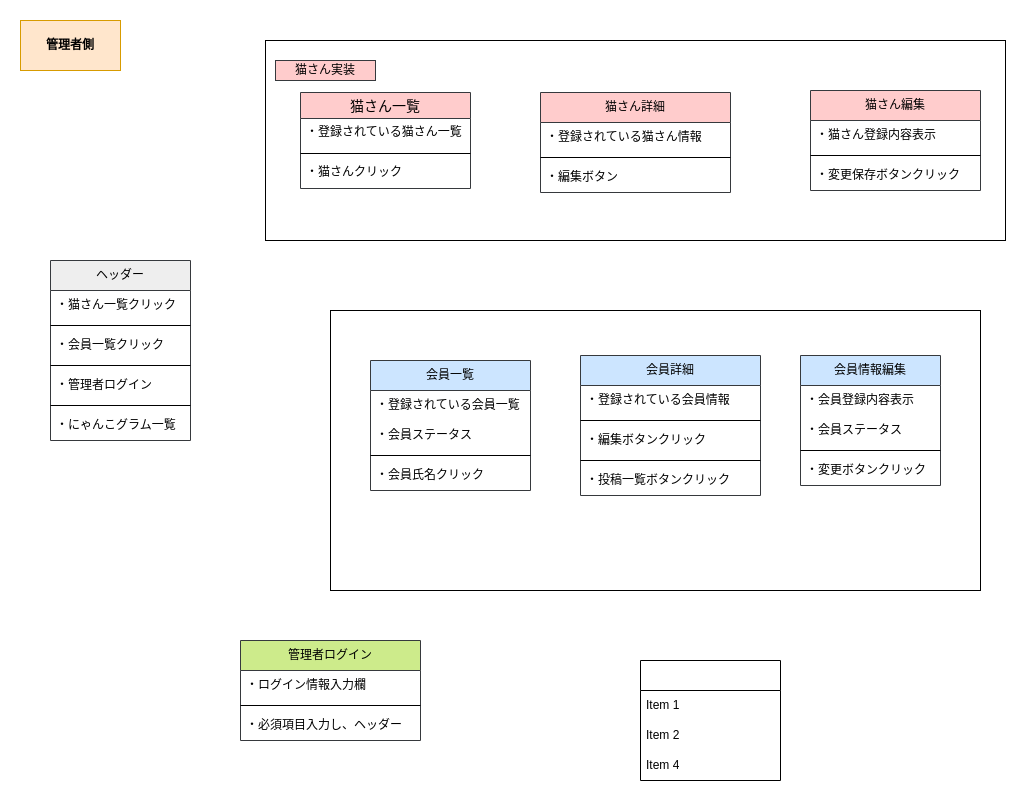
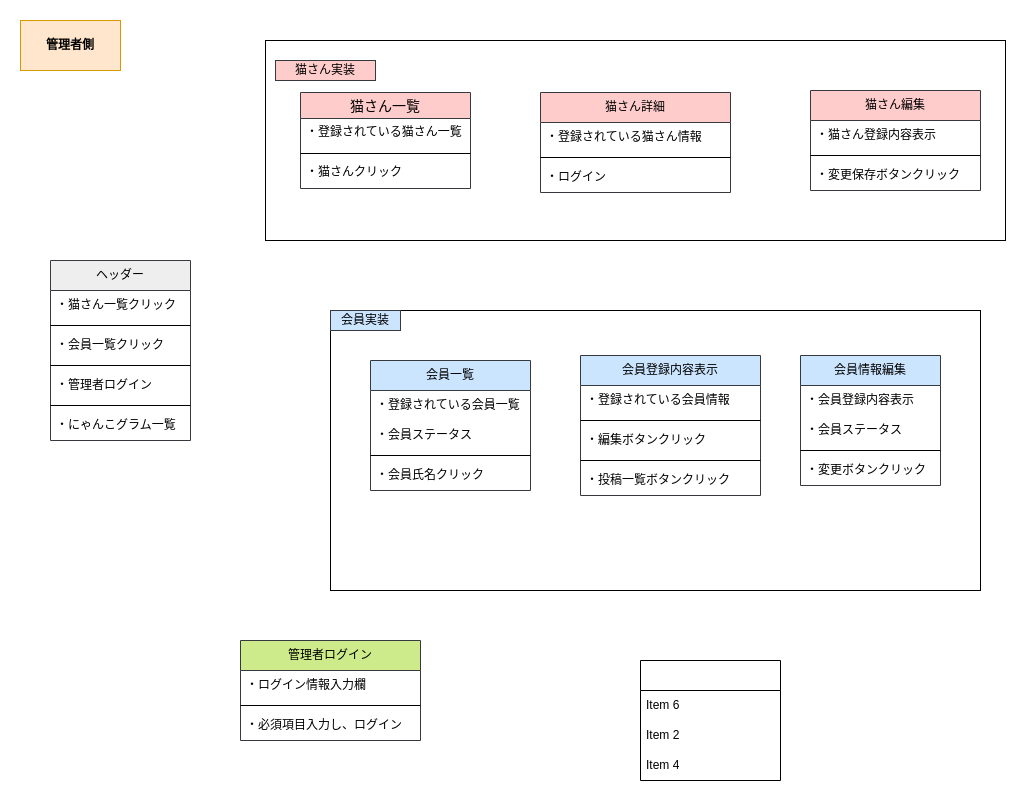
(583, 178) -> (577, 178)
none -> (366, 321)
(671, 371) -> (671, 371)
(665, 706) -> (665, 706)
(325, 726) -> (325, 726)
